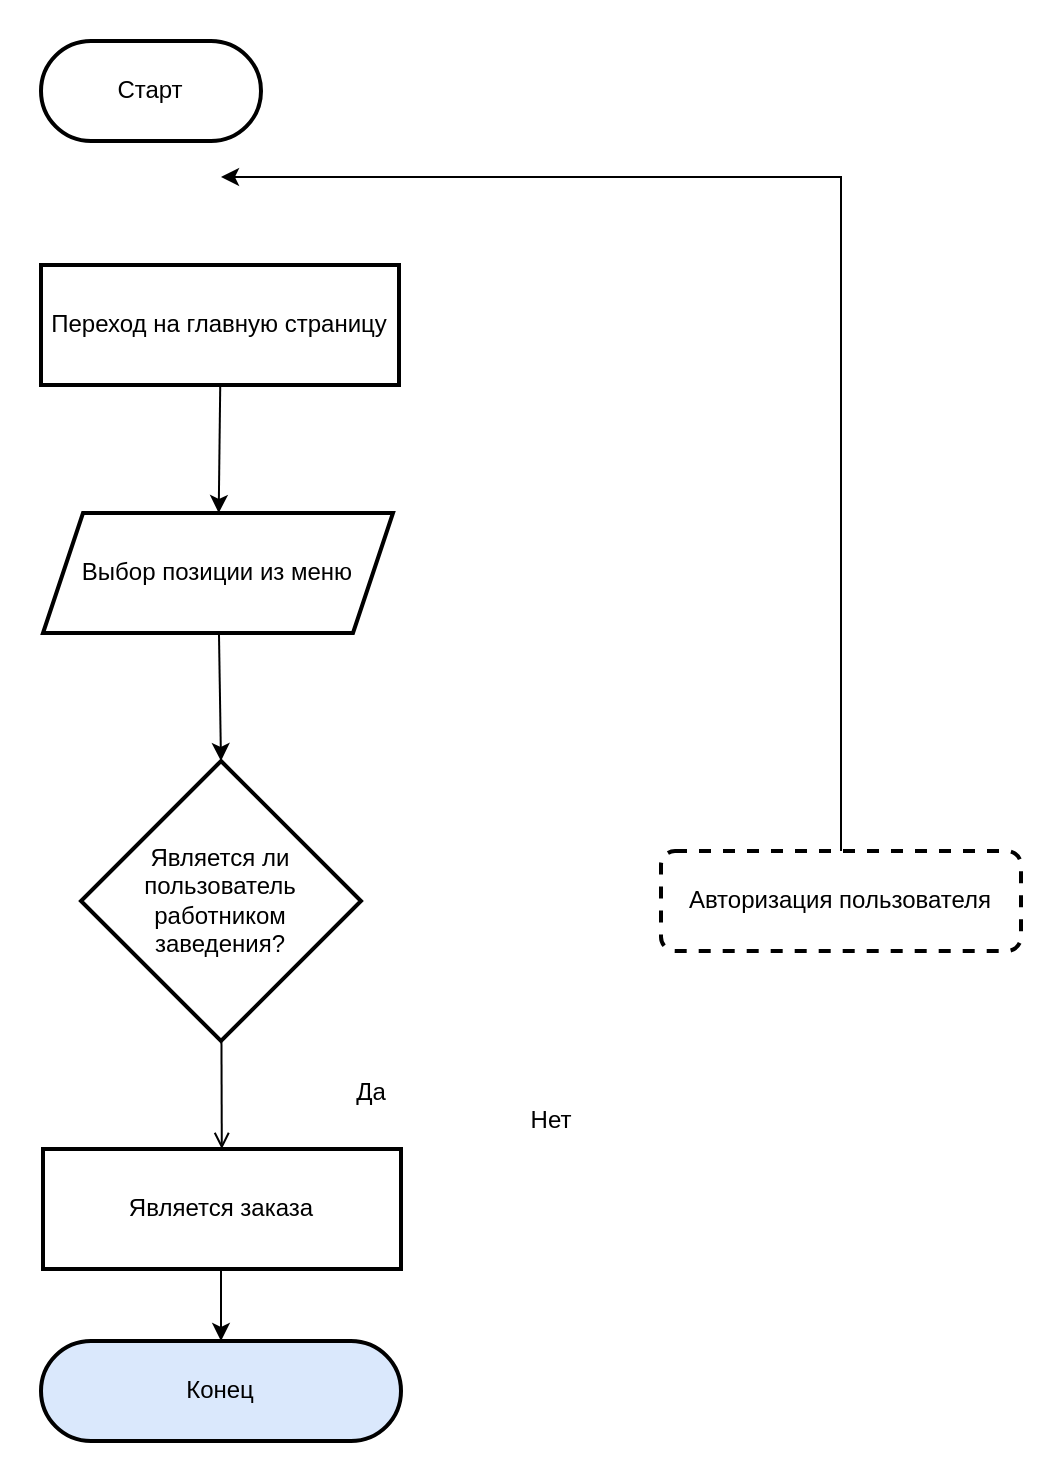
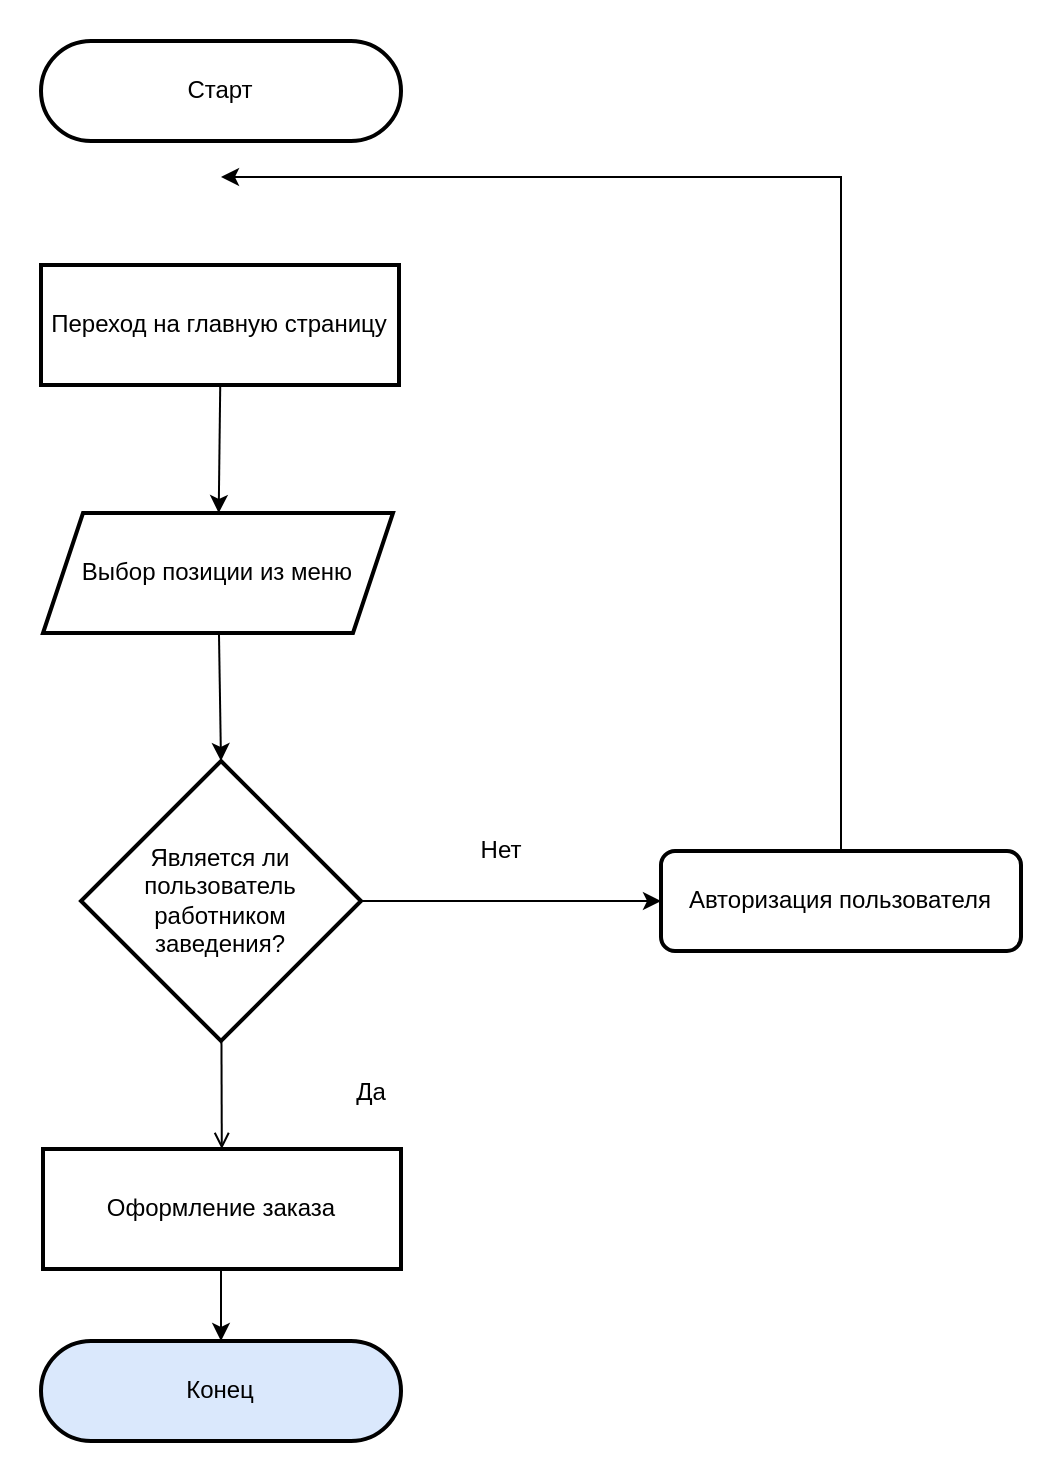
(151, 91) -> (221, 91)
none -> (504, 901)
(841, 901) -> (841, 901)
(551, 1121) -> (501, 851)
(222, 1209) -> (222, 1209)
